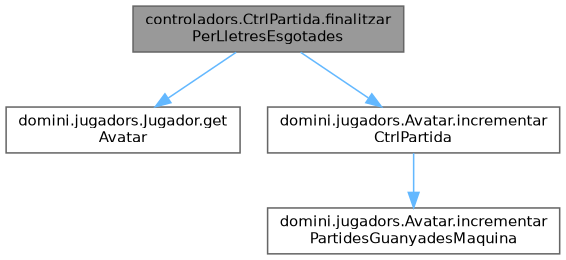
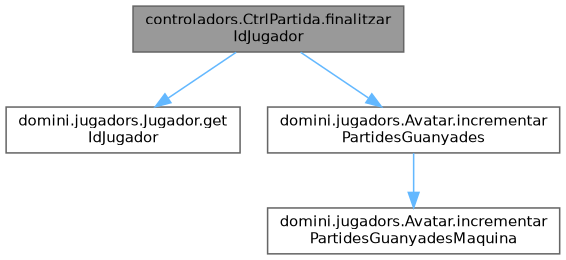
(268, 29) -> (268, 29)
(123, 130) -> (123, 130)
(414, 130) -> (414, 130)
